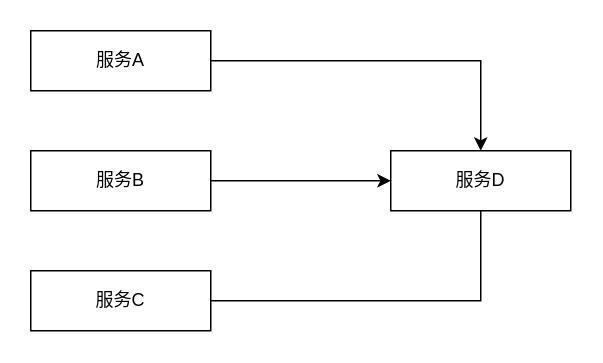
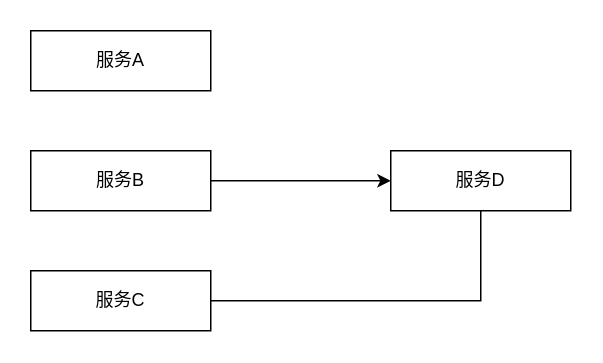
(386, 61) -> none
